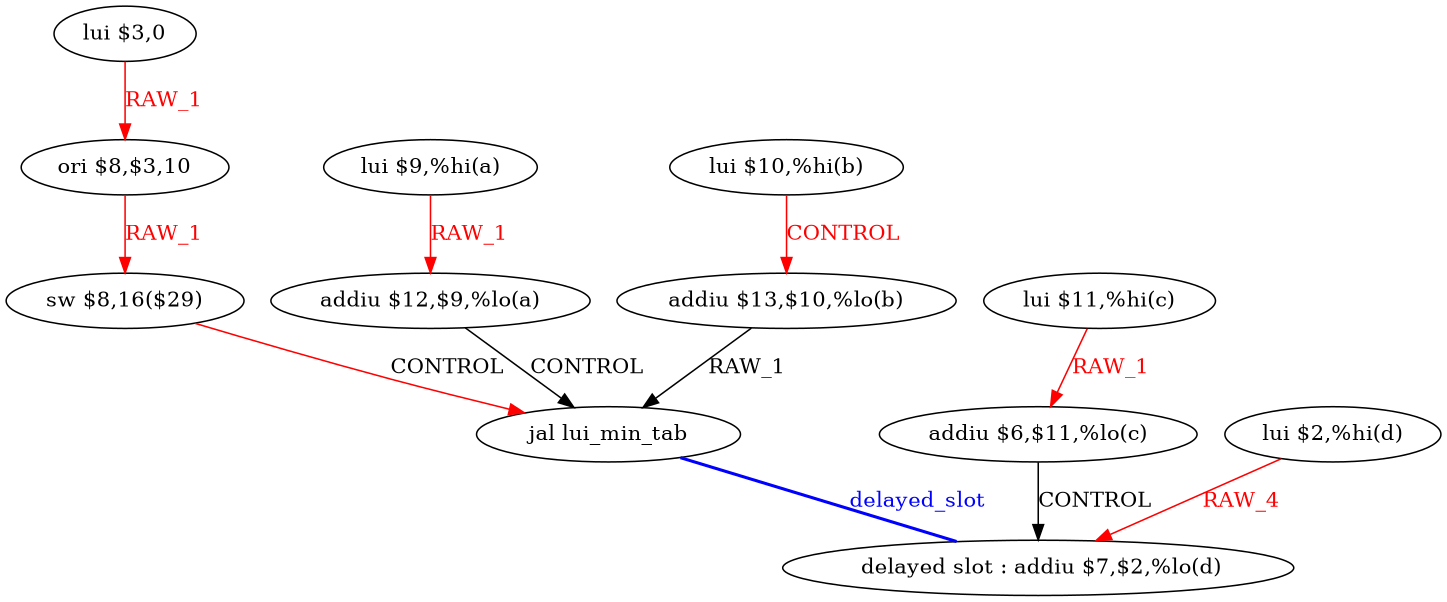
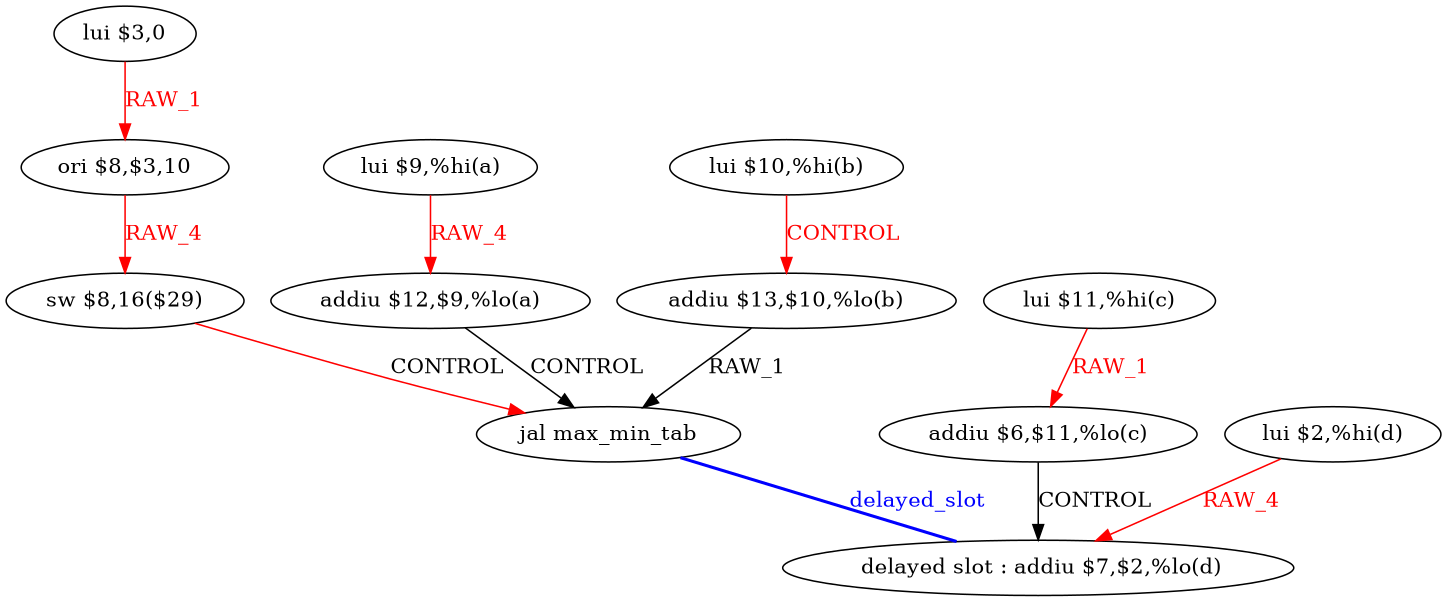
(164, 234) -> (164, 234)
(470, 234) -> (470, 234)
(609, 434) -> (609, 434)
